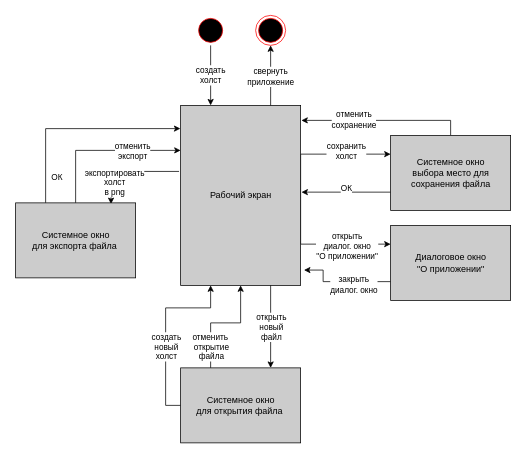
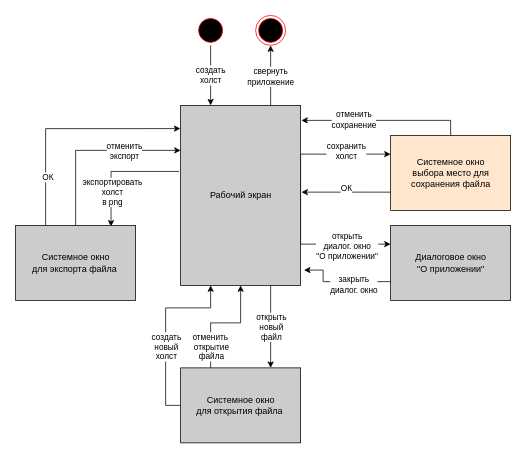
(450, 173) -> (450, 173)
(75, 240) -> (75, 263)
